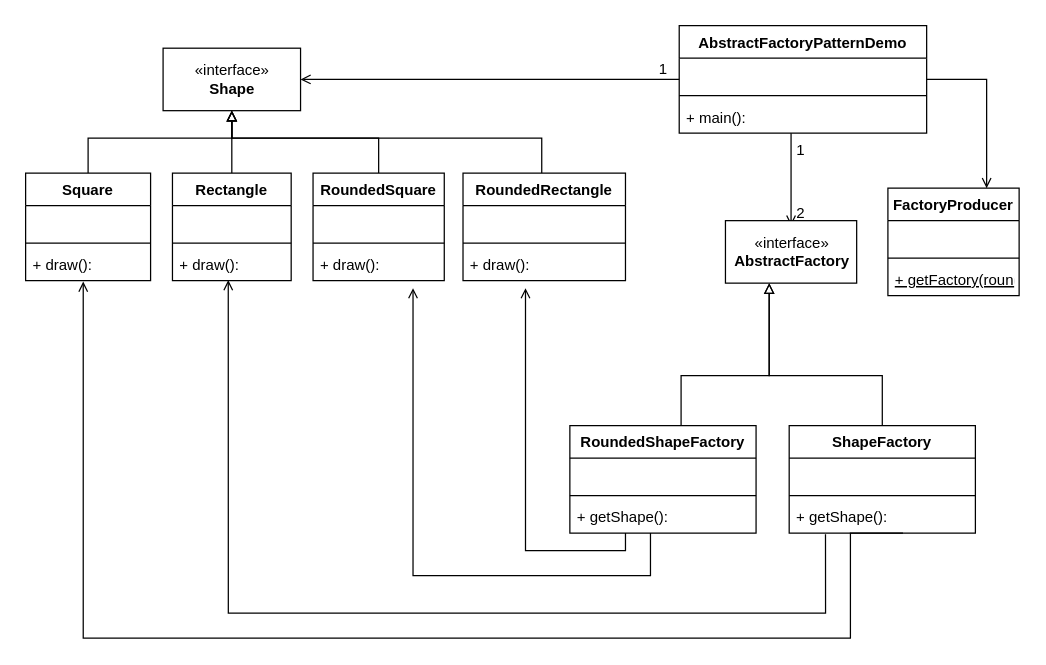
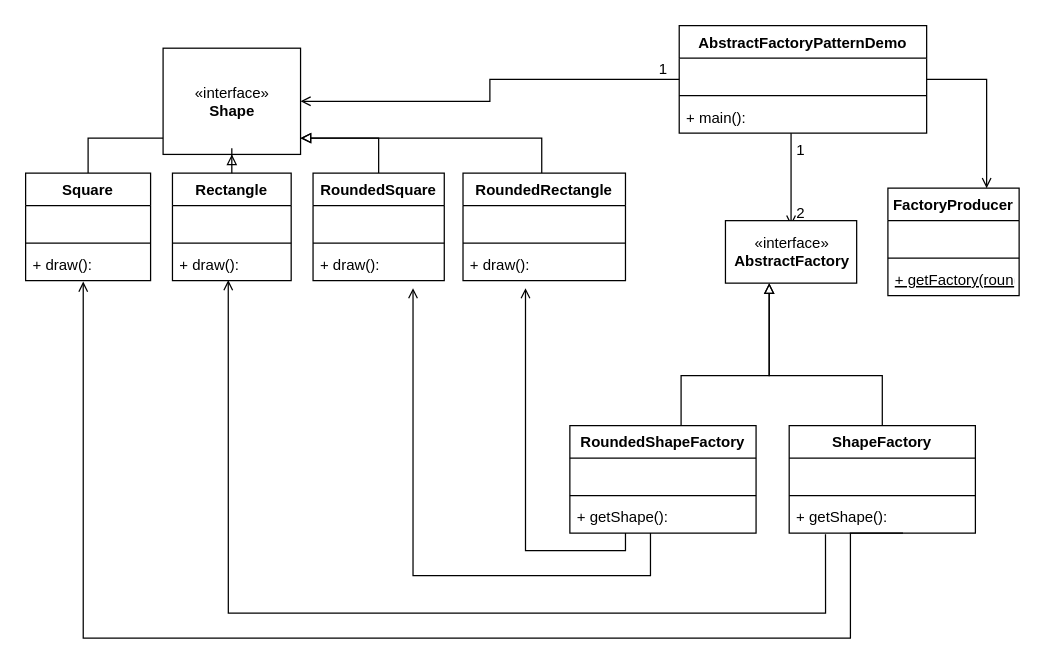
(232, 79) -> (232, 101)
